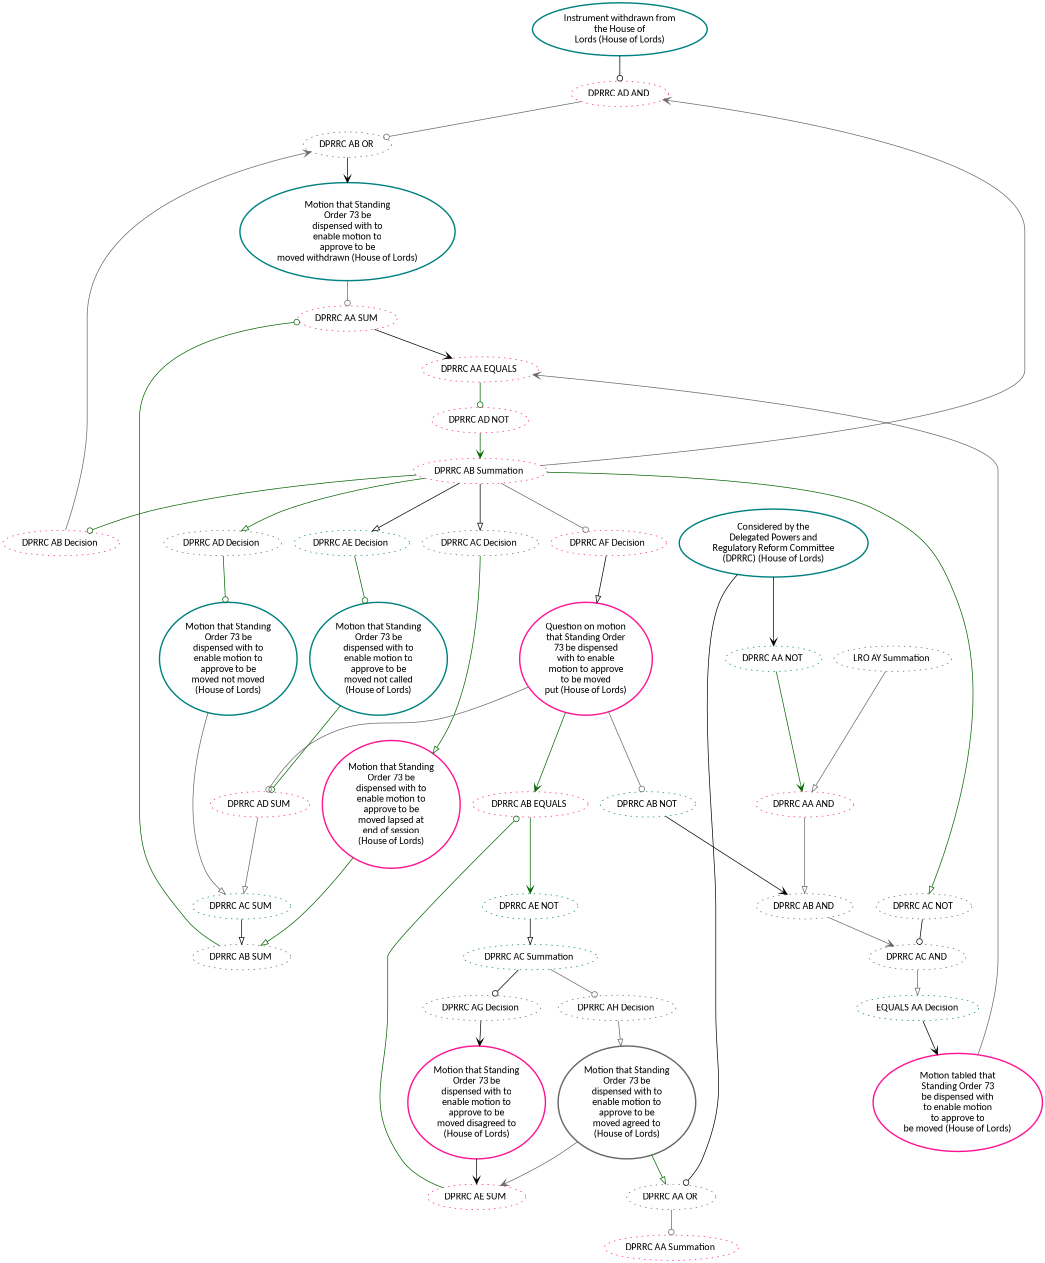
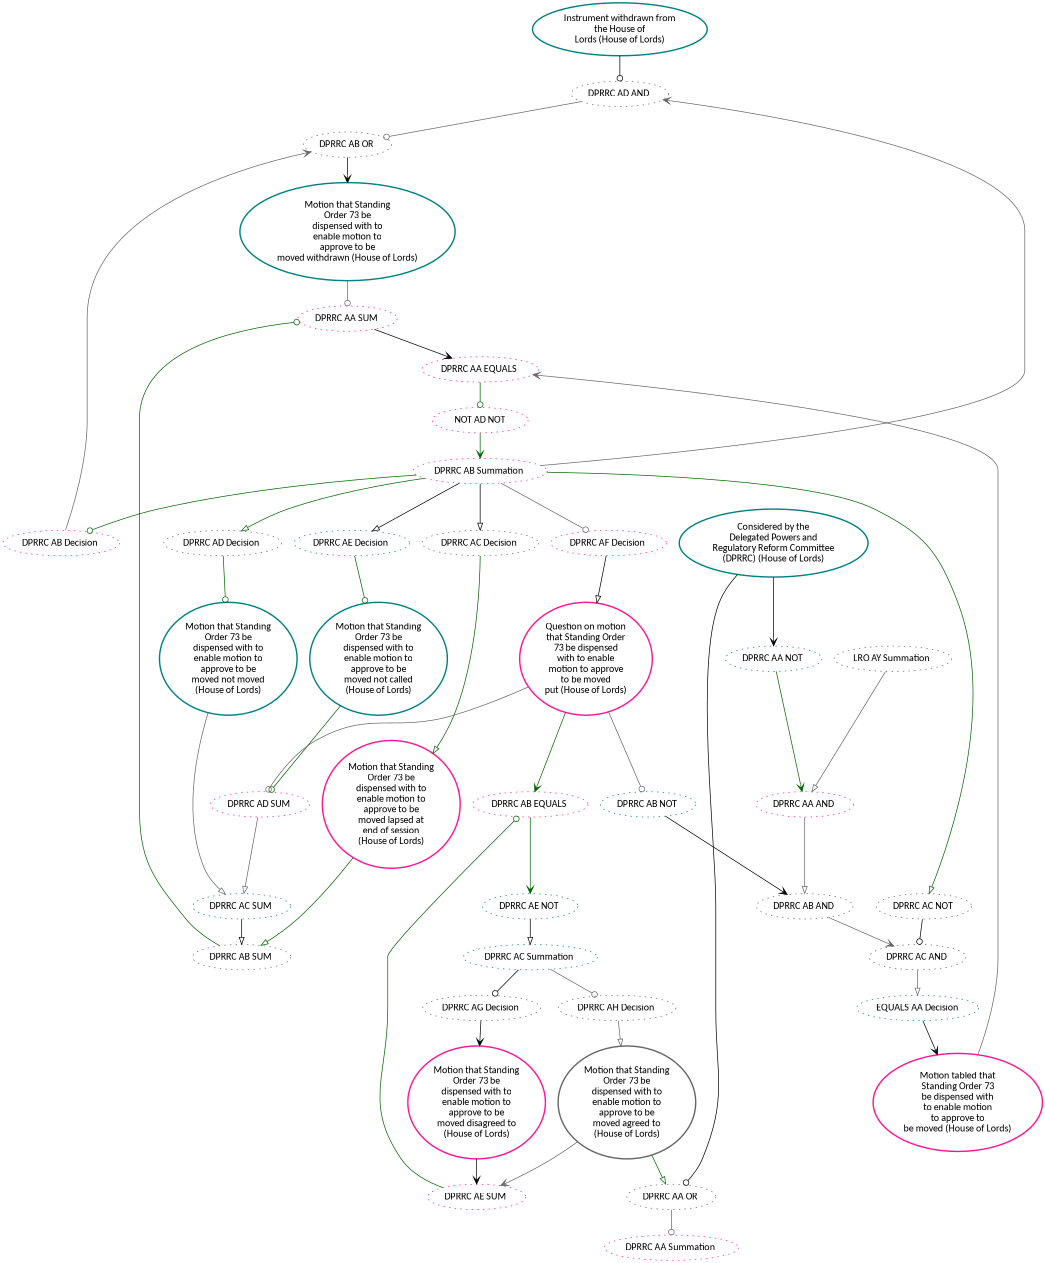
(620, 94) -> (620, 94)
(480, 420) -> (480, 420)
